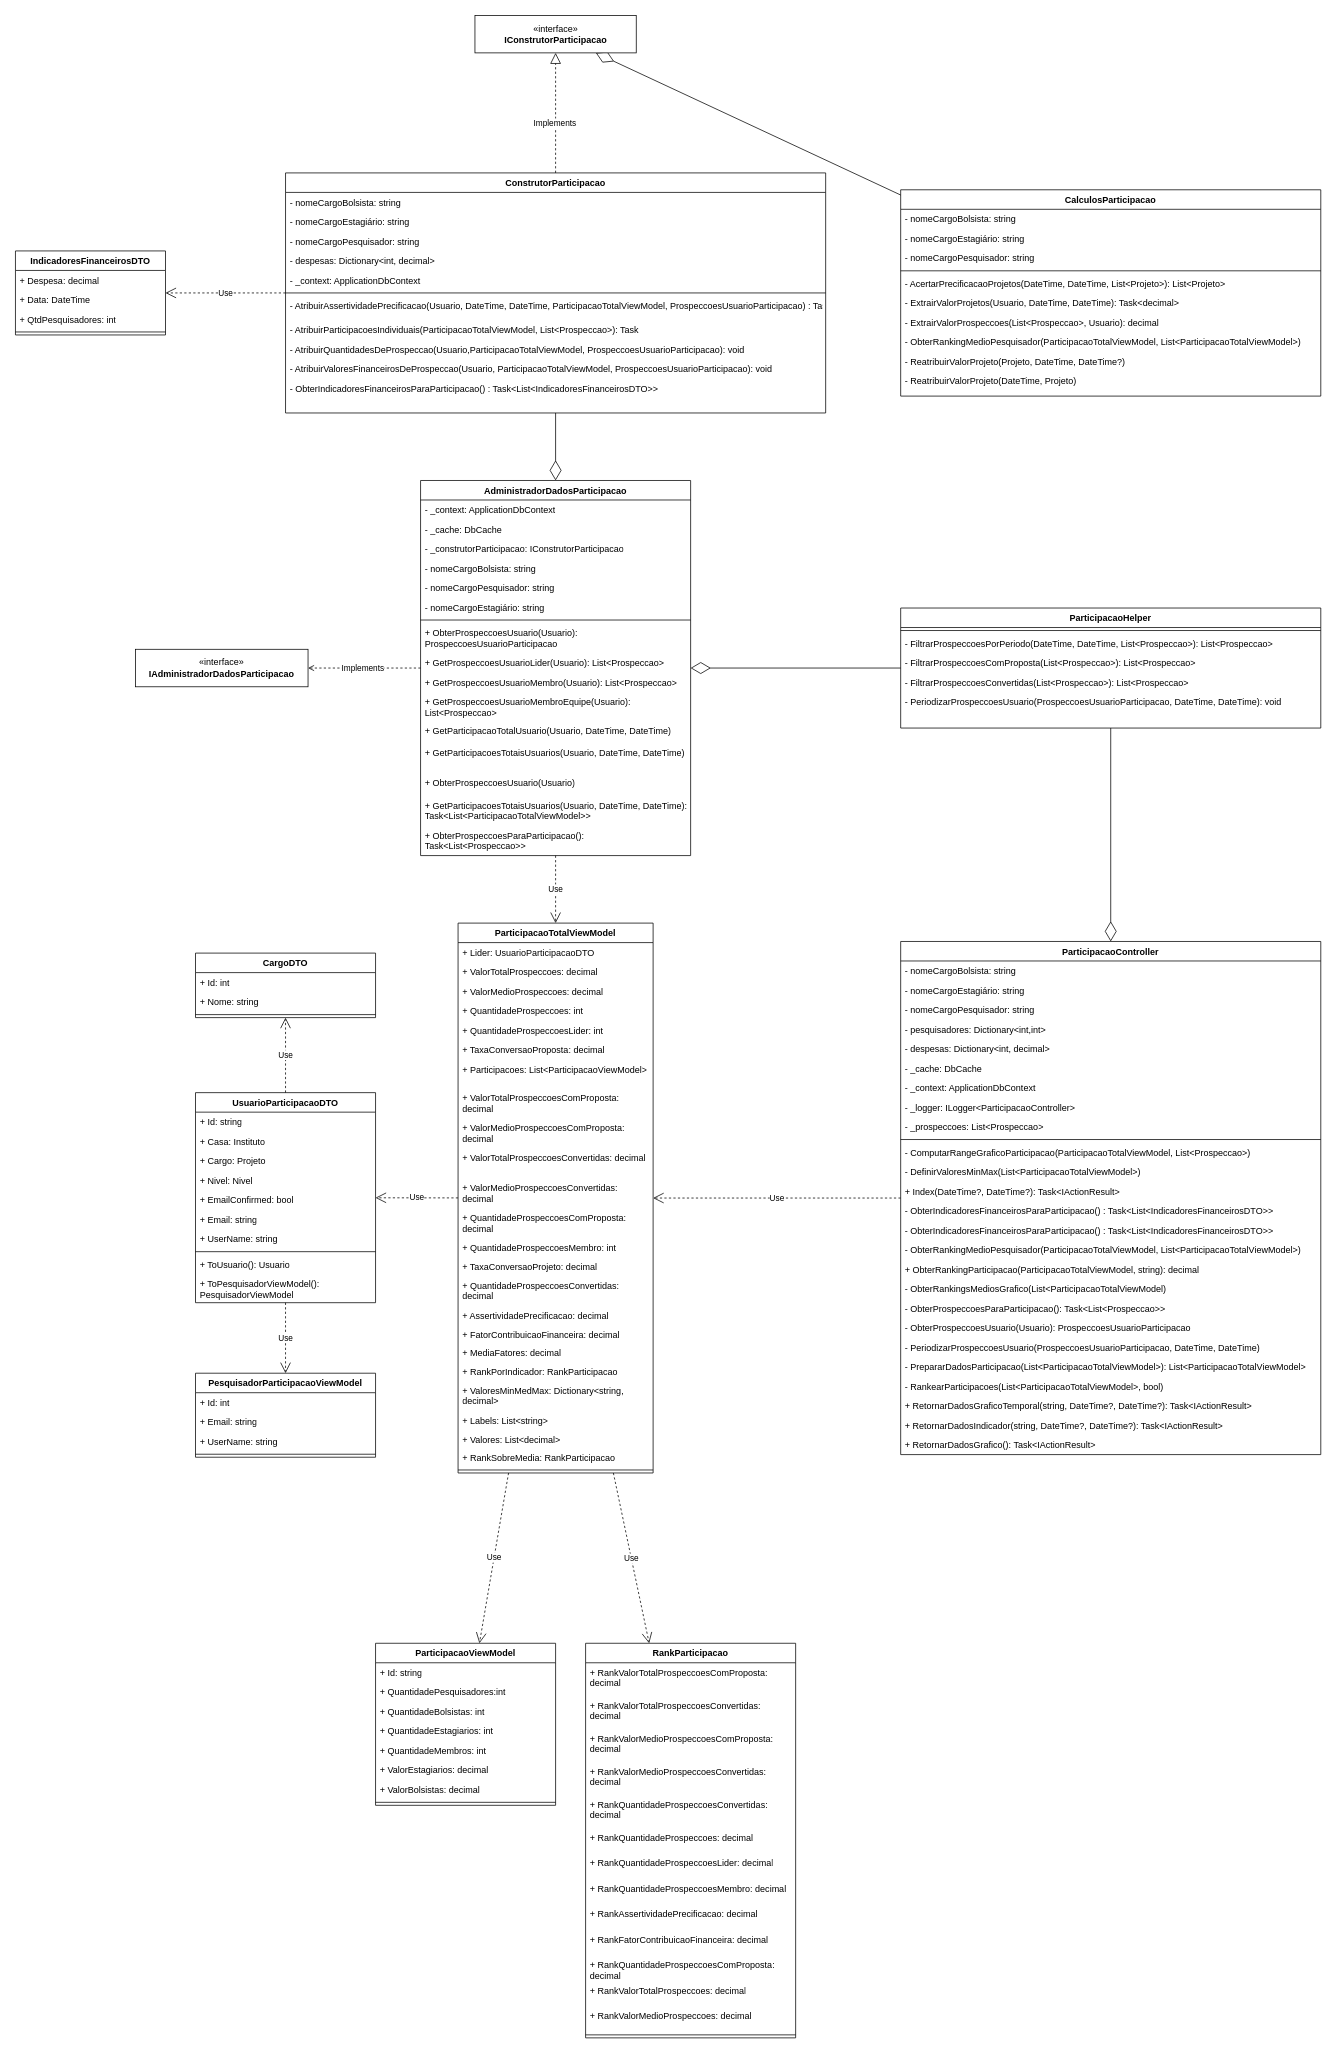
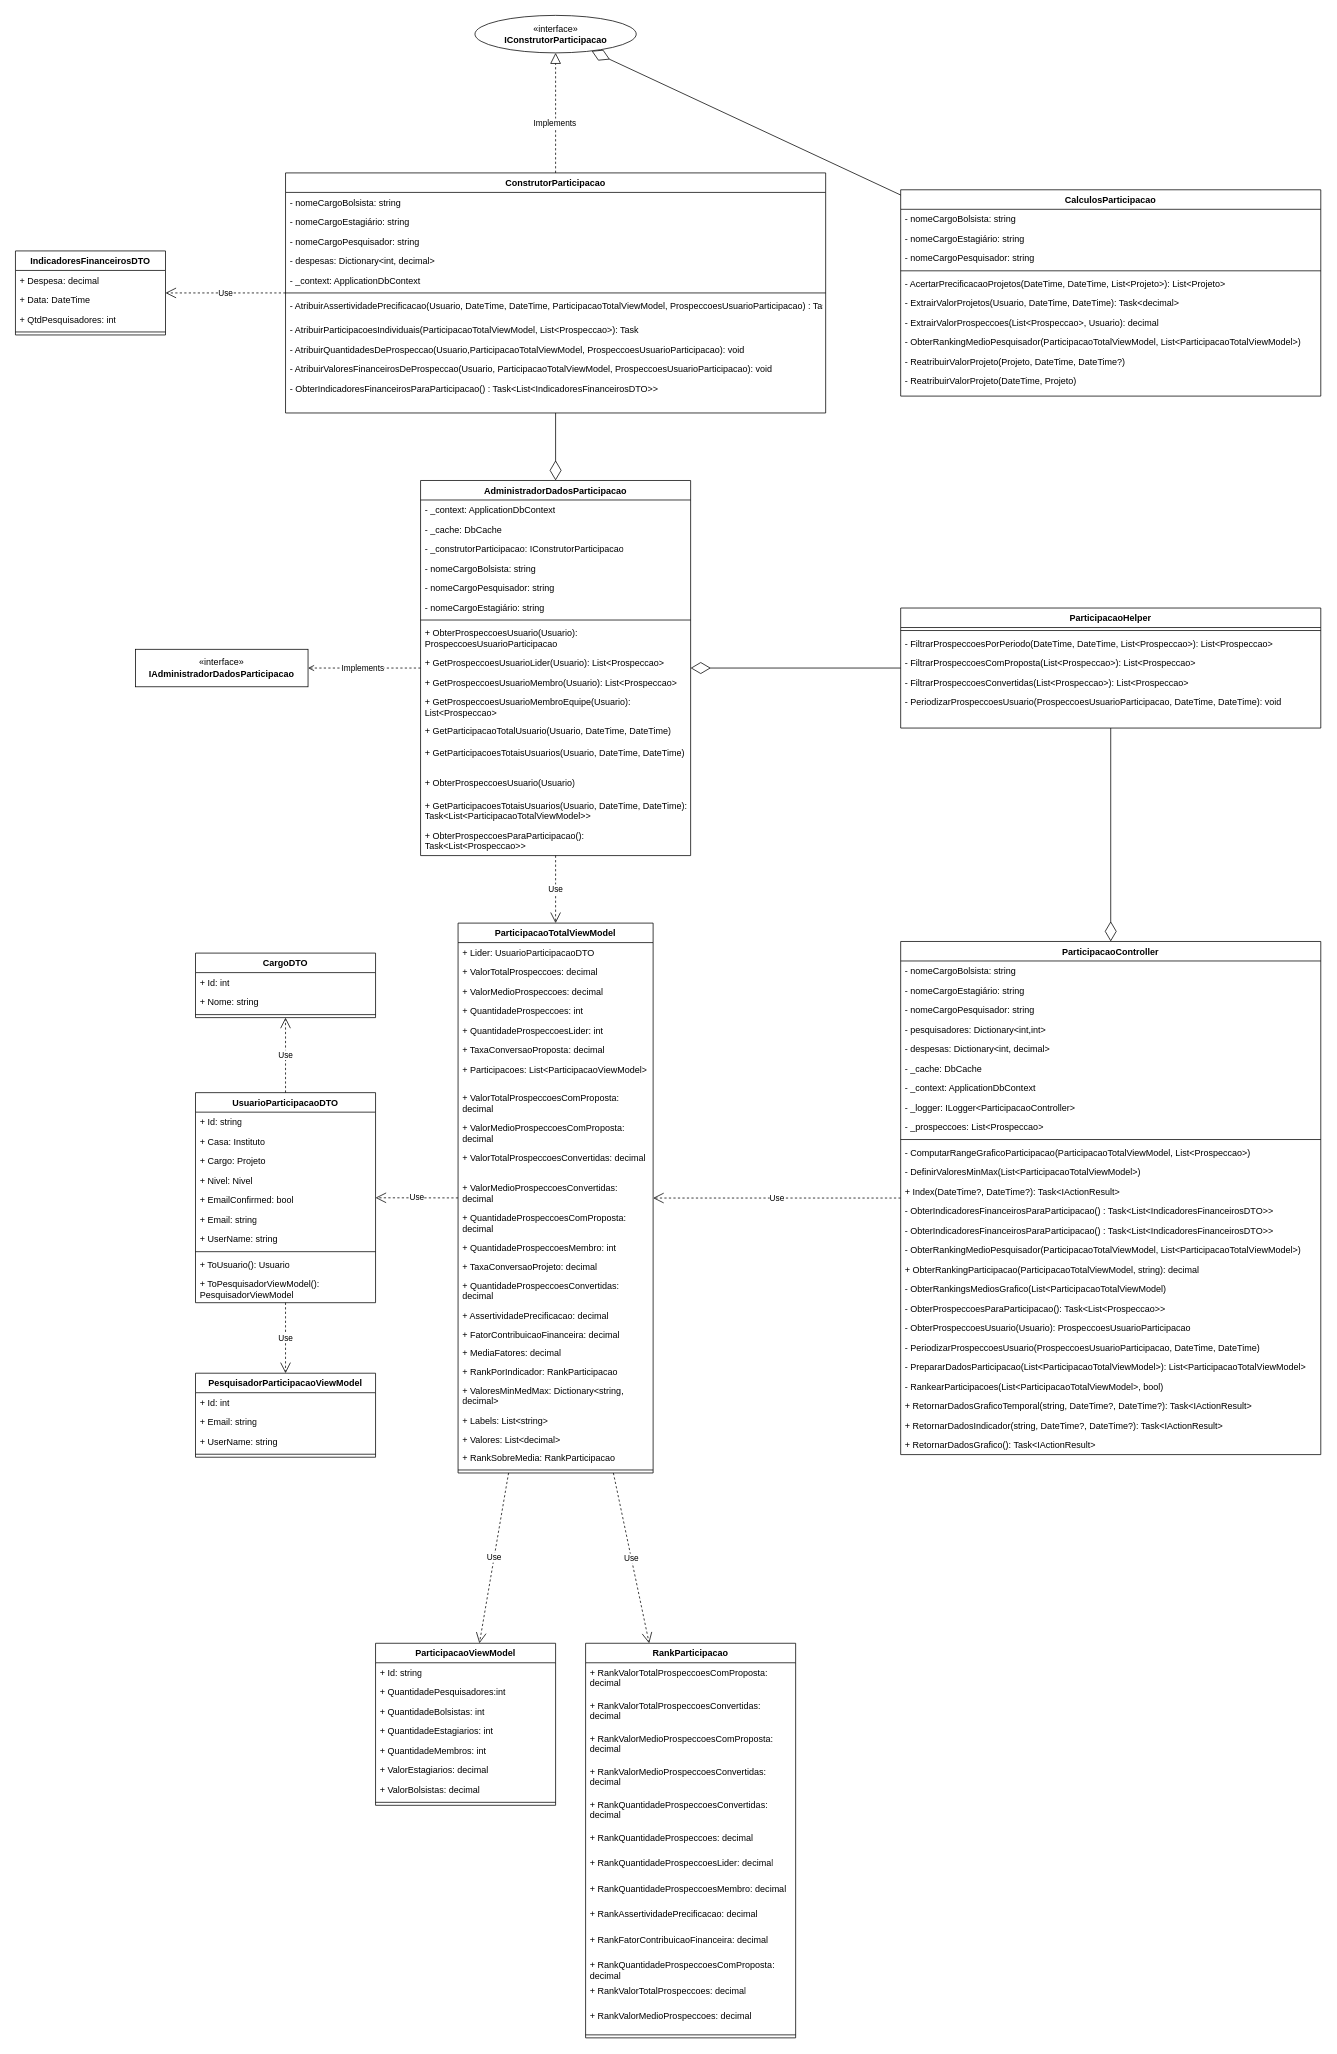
(555, 34) -> (555, 34)
